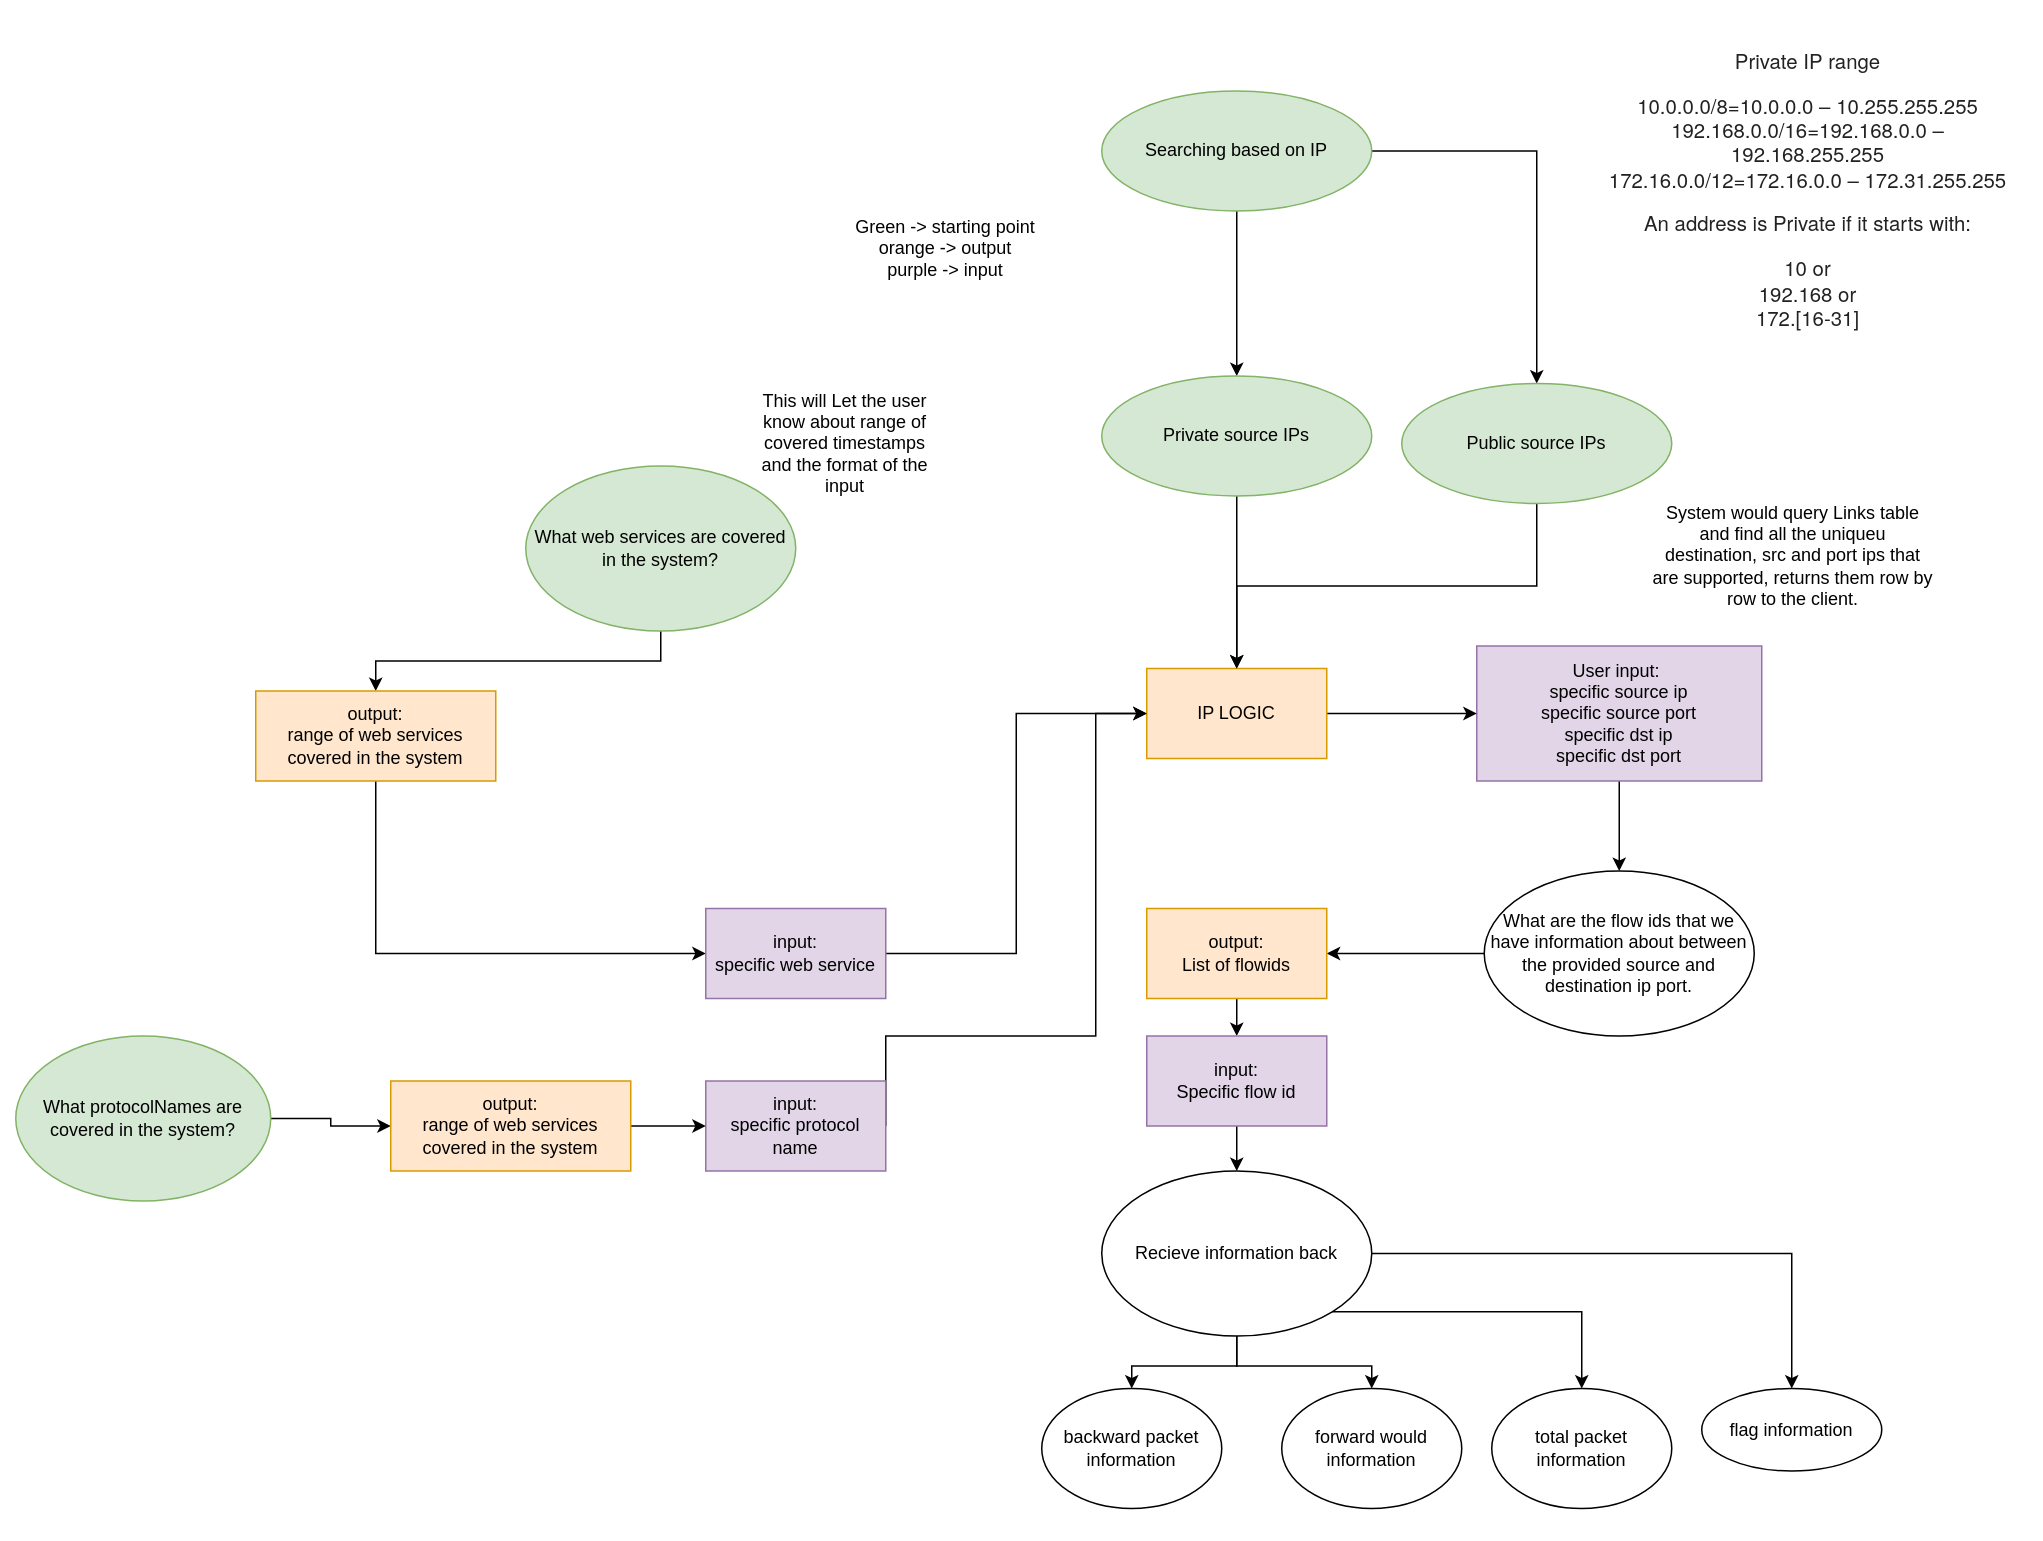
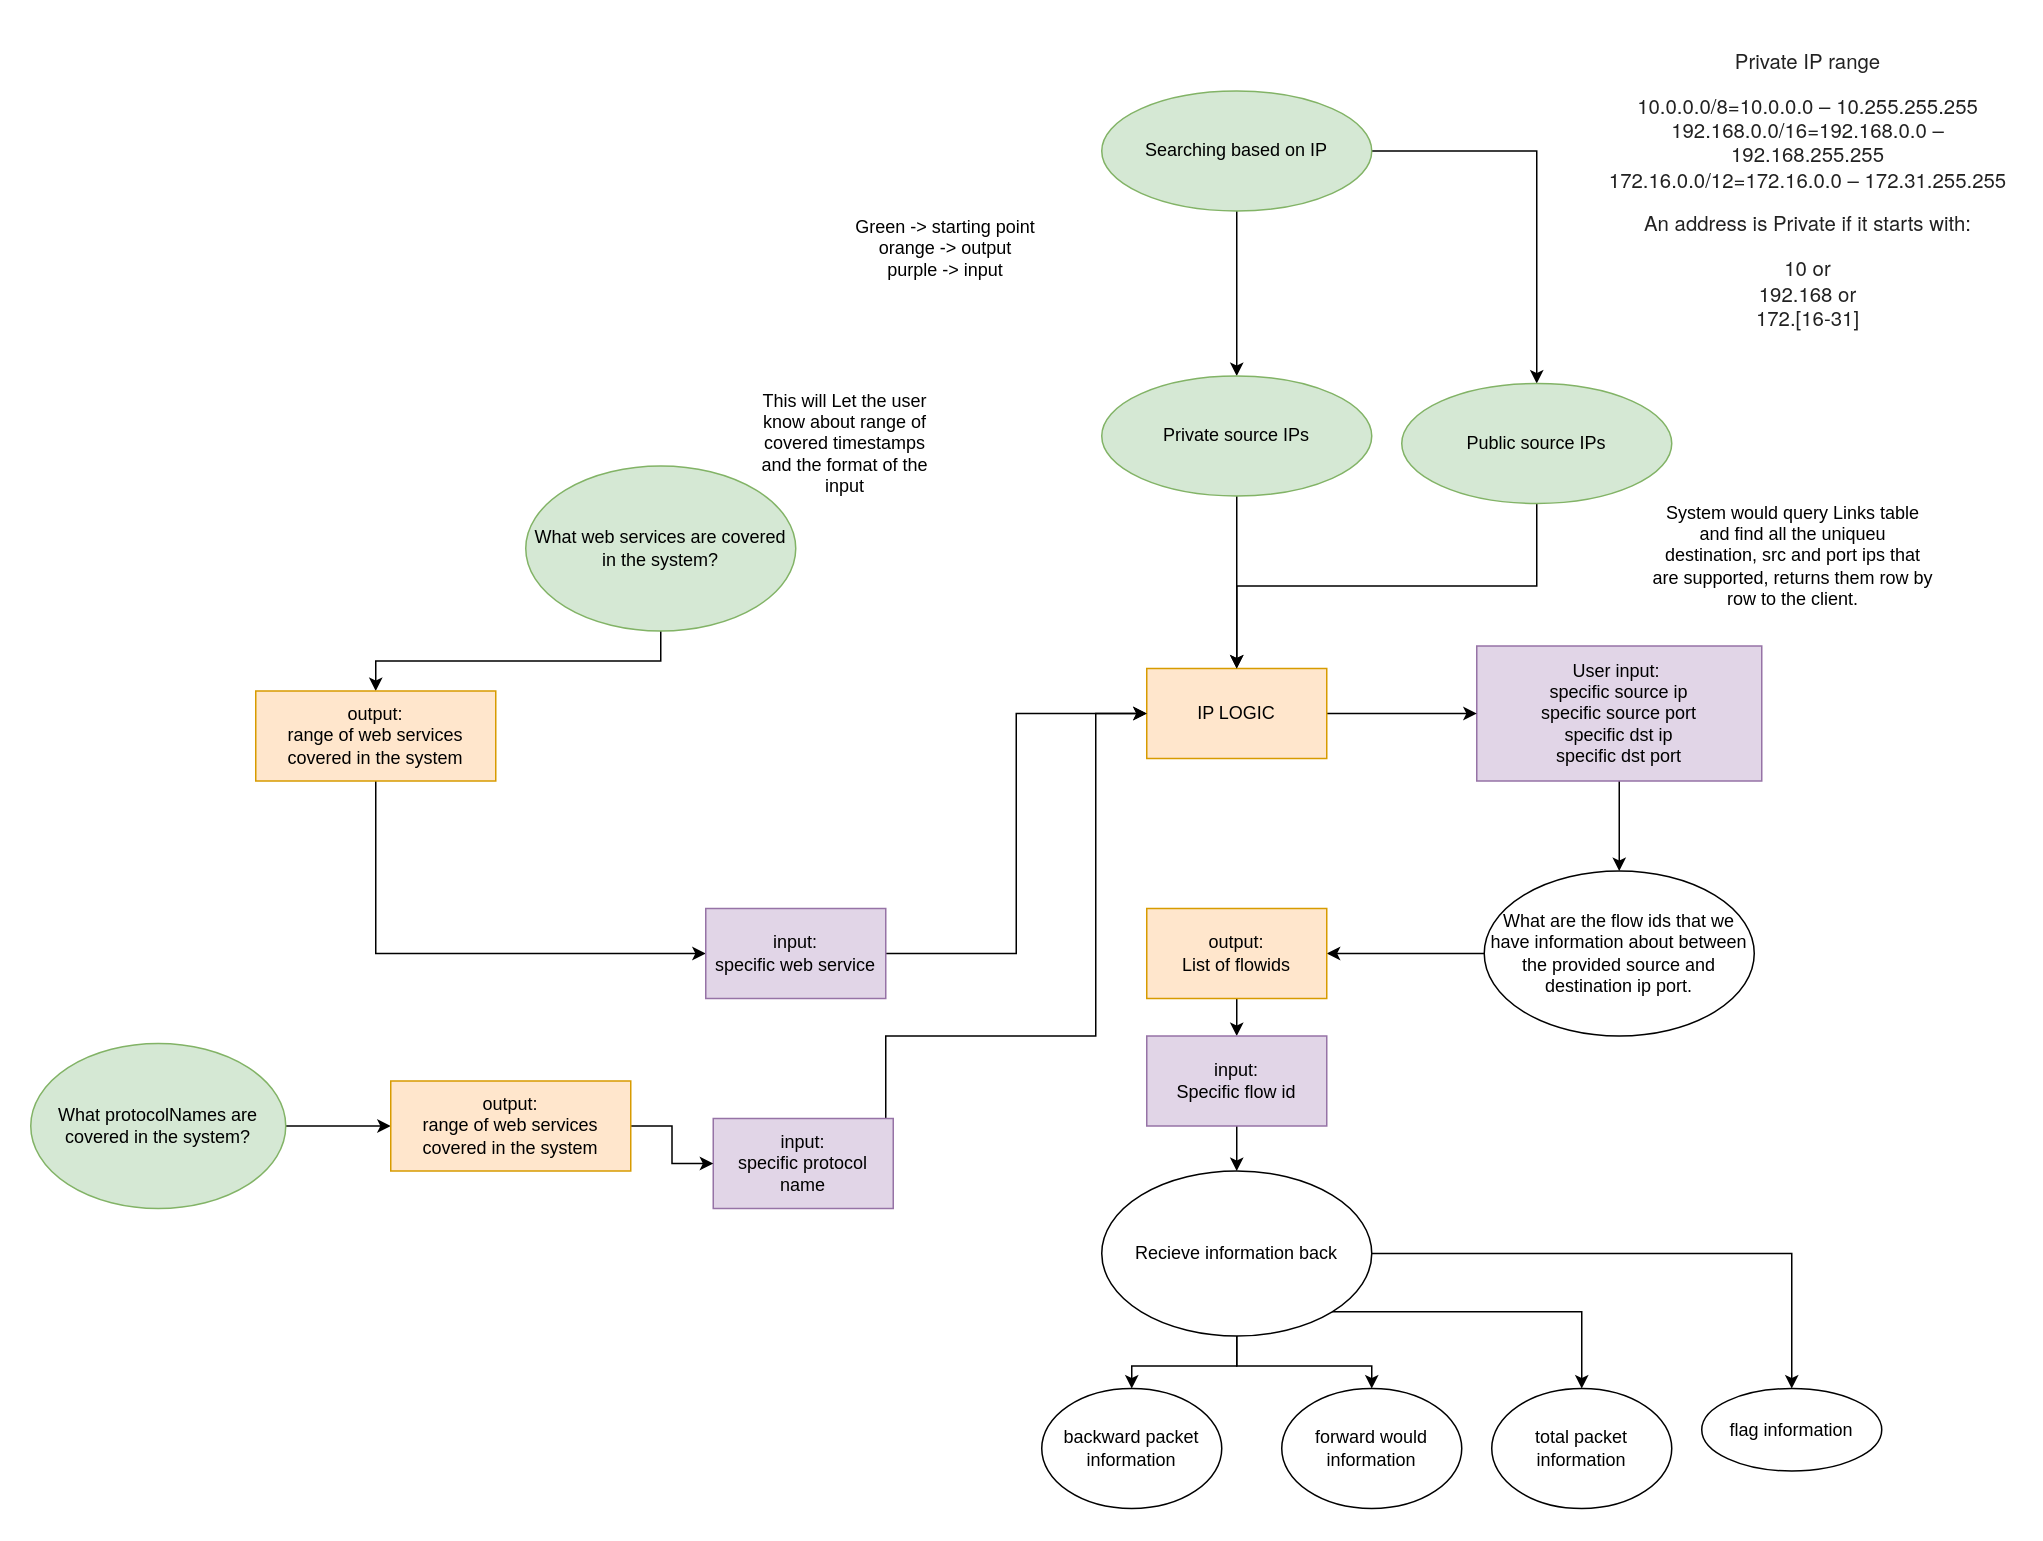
(143, 1118) -> (158, 1126)
(796, 1126) -> (803, 1163)
